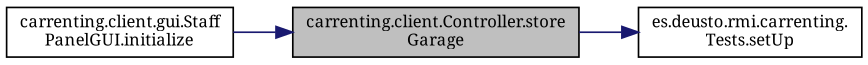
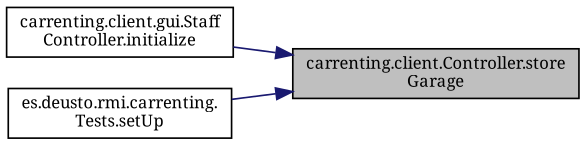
(120, 32) -> (120, 32)
(600, 32) -> (254, 97)
